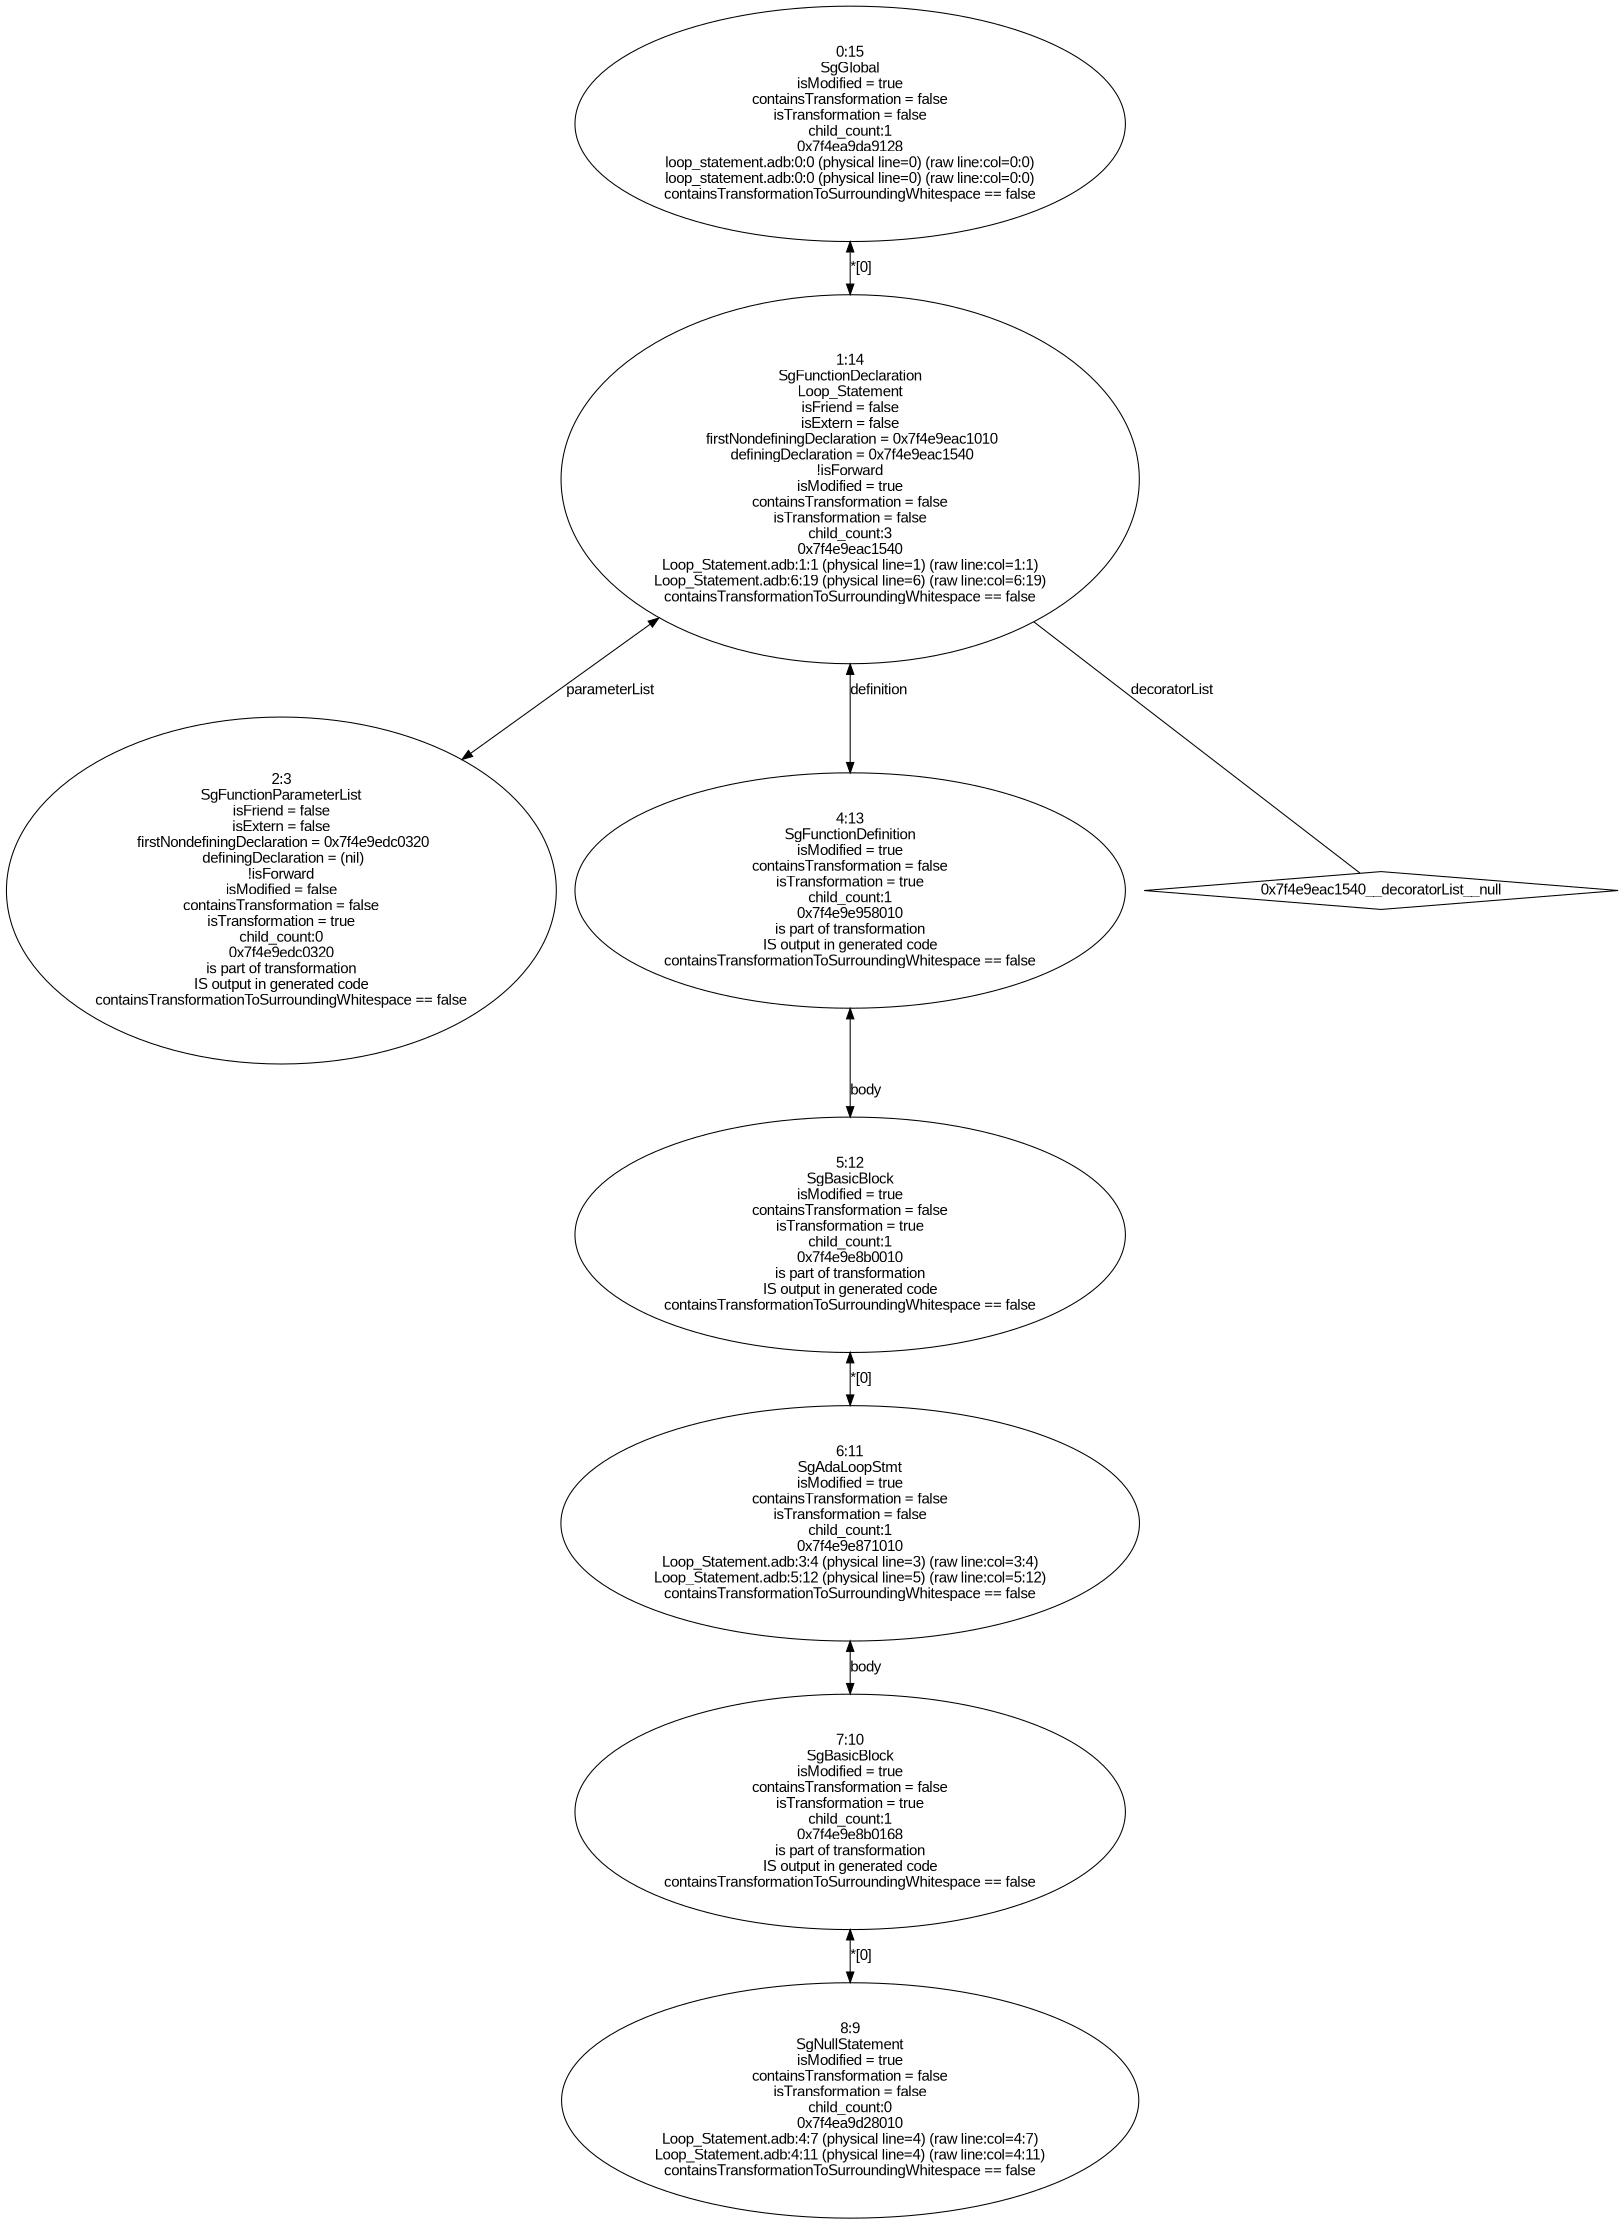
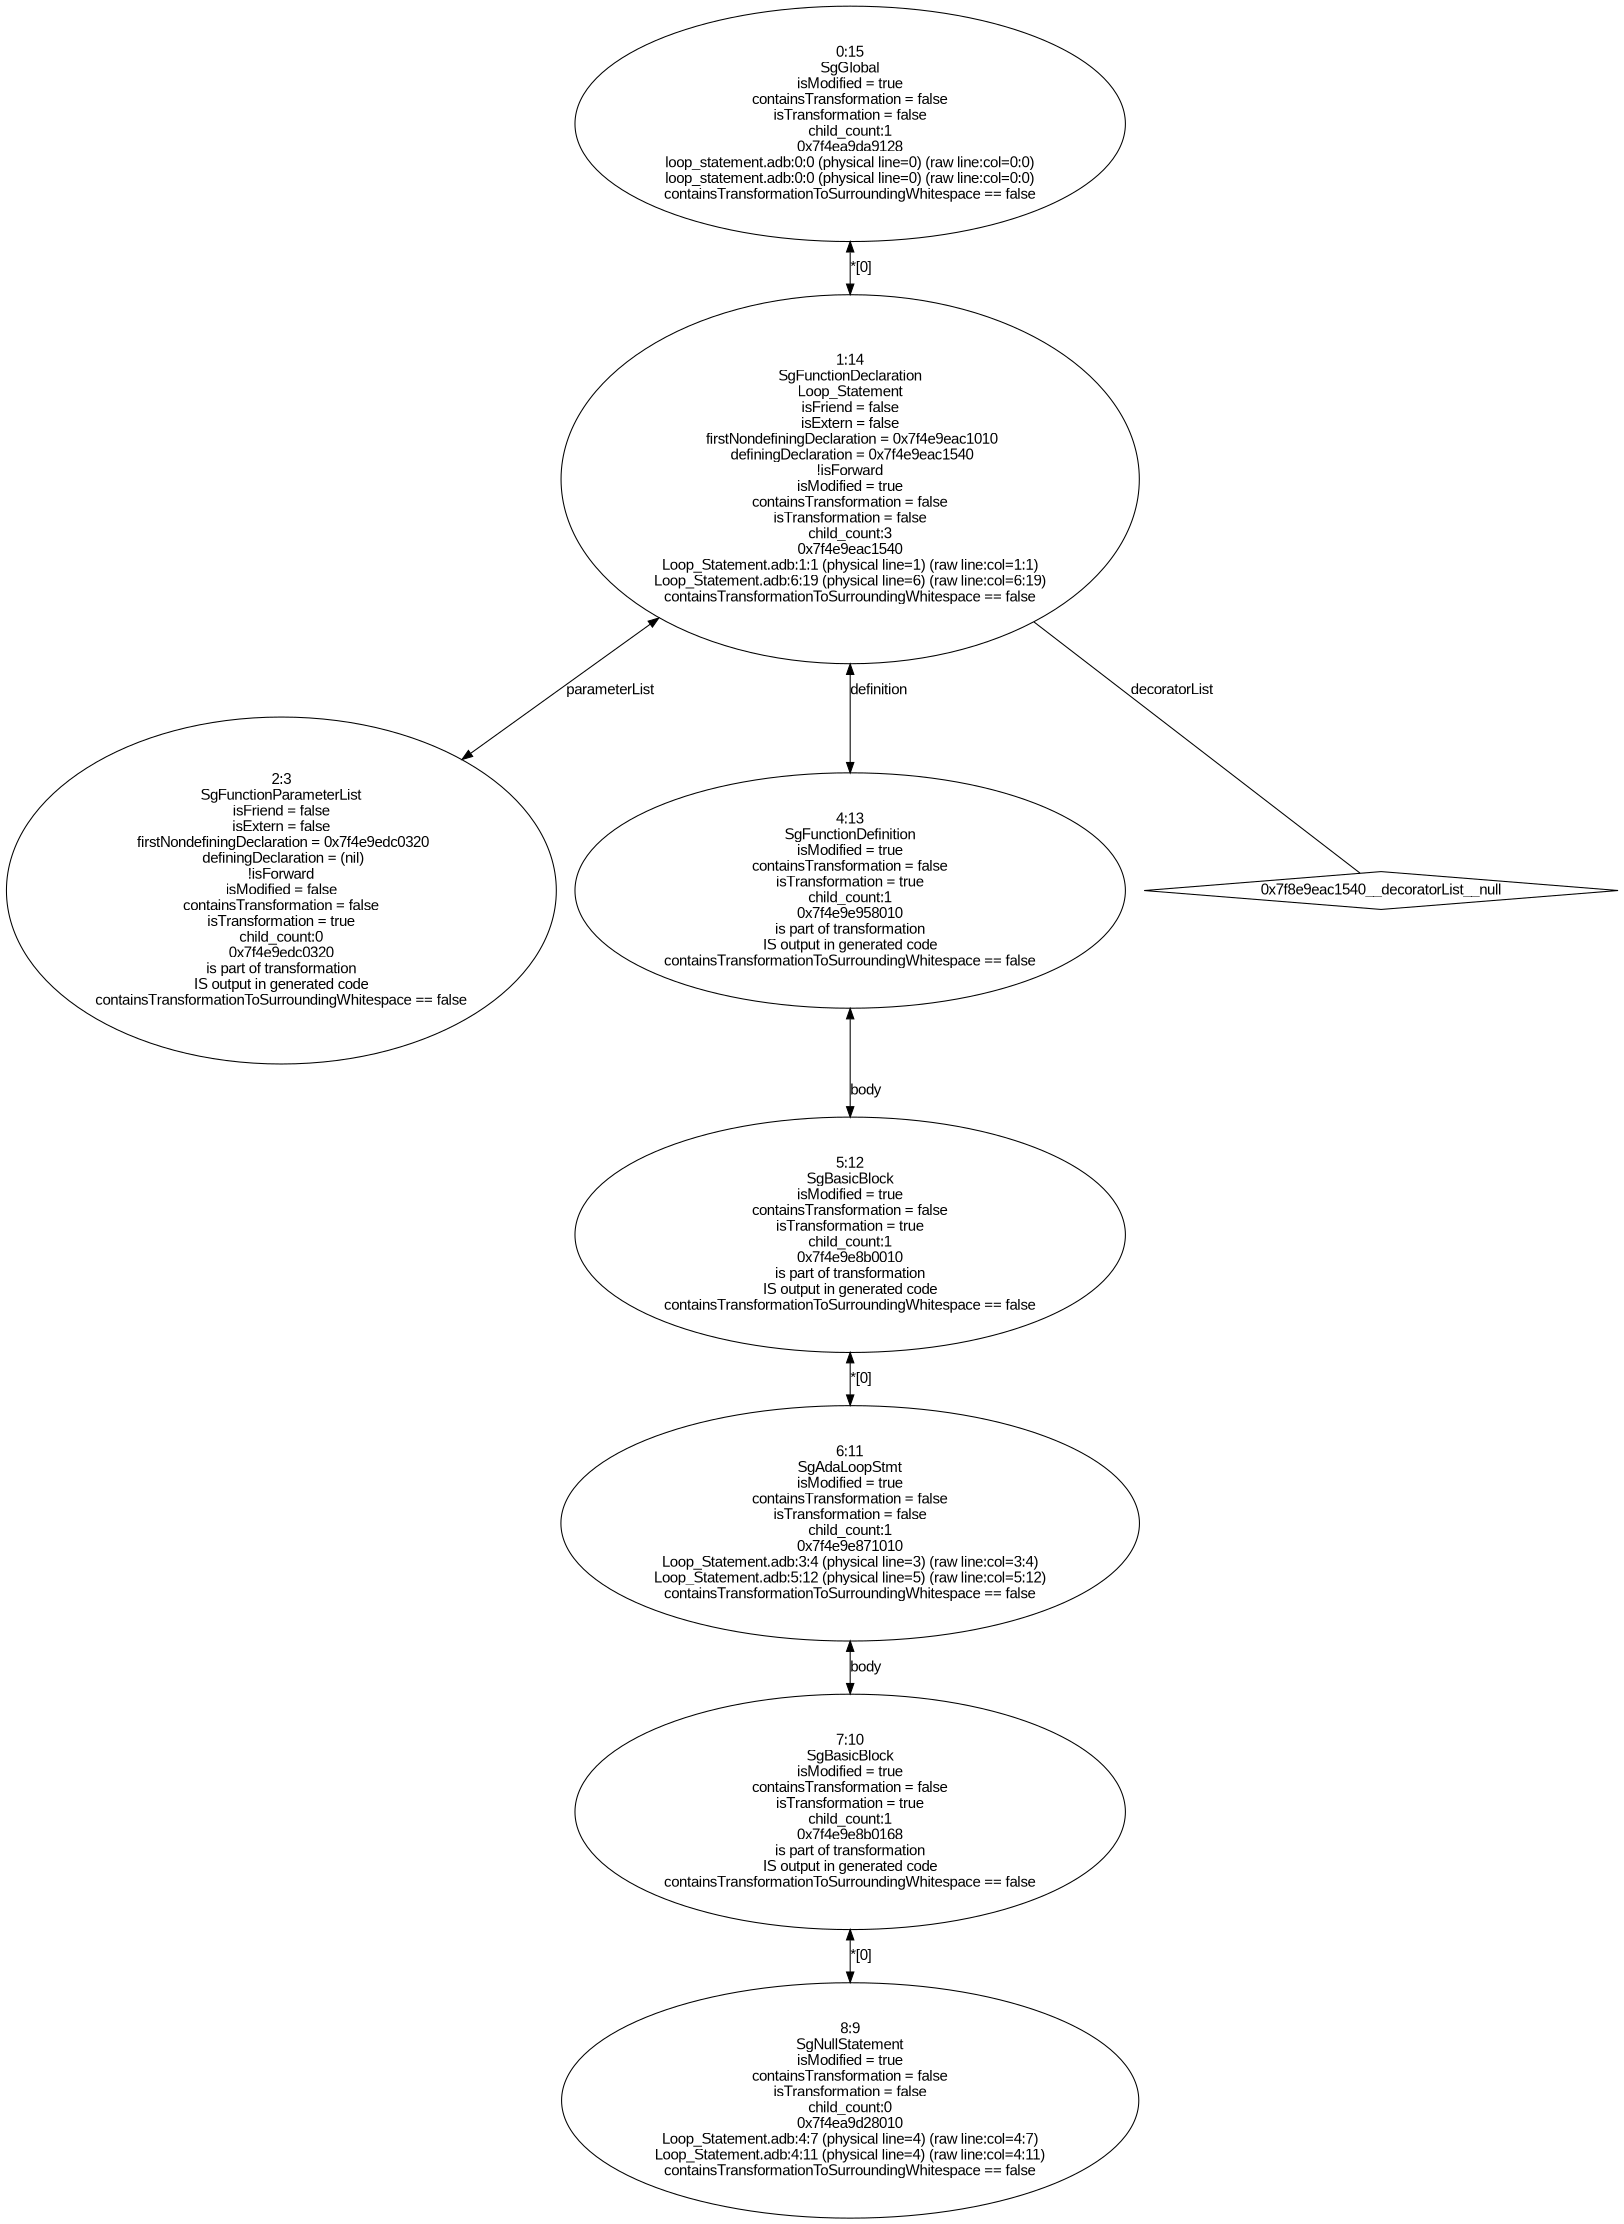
(1381, 891) -> (1381, 891)
